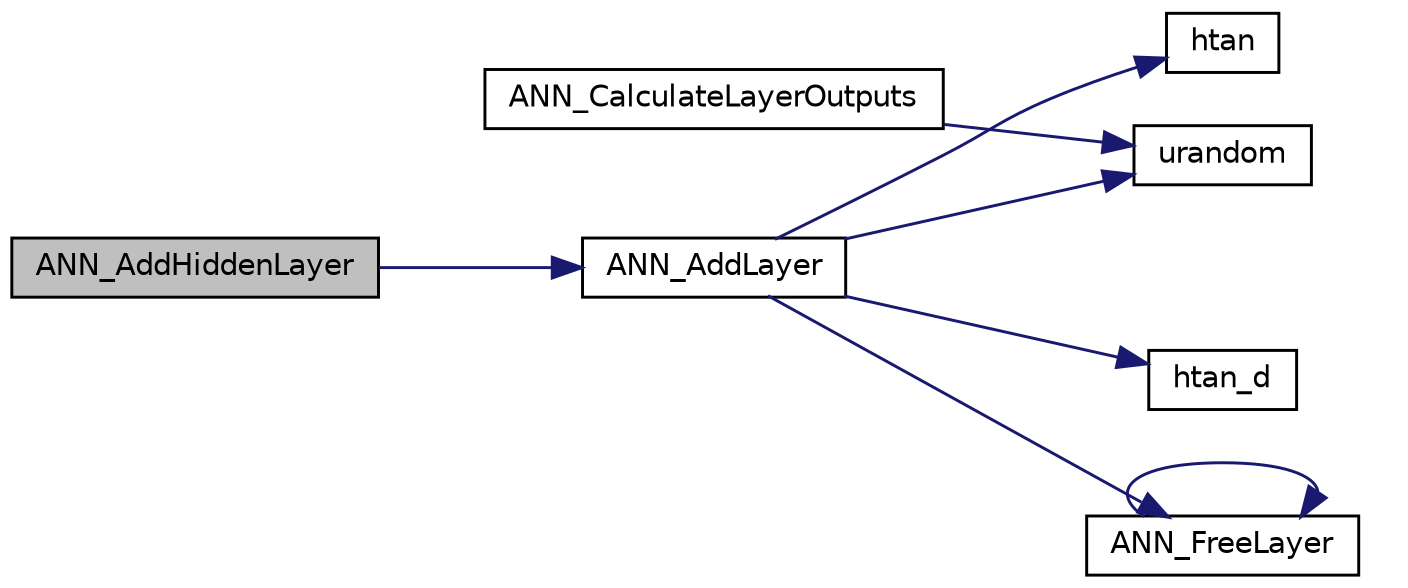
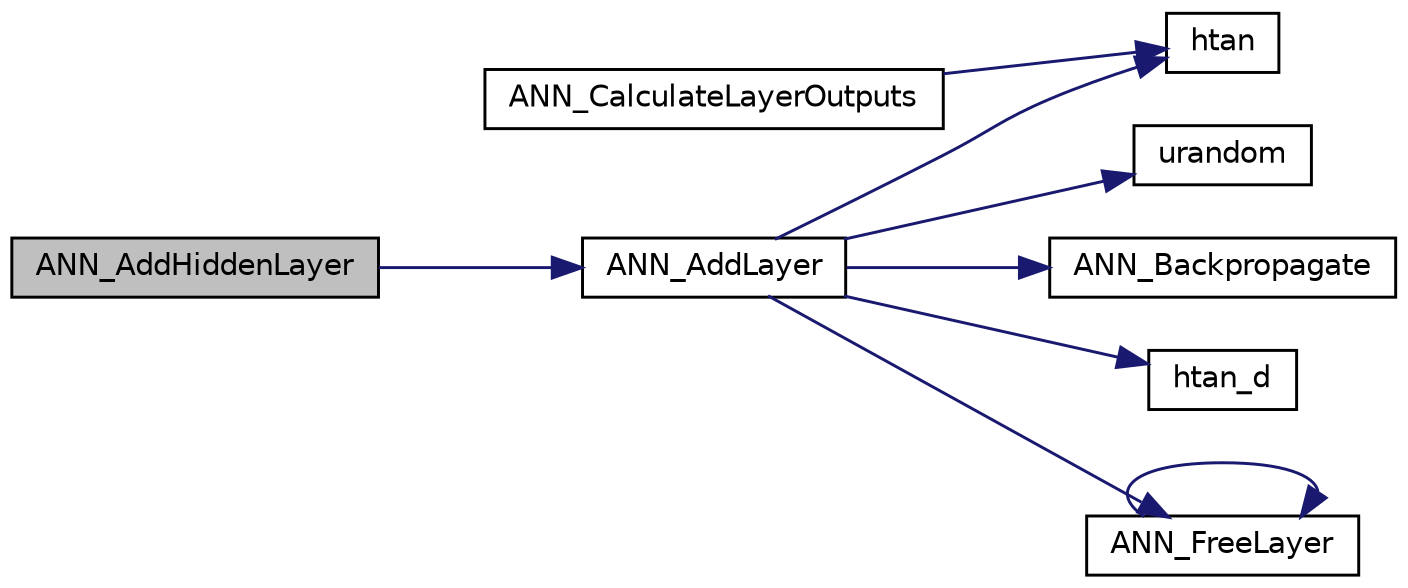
(1023, 133) -> (1040, 63)
none -> (1223, 268)
